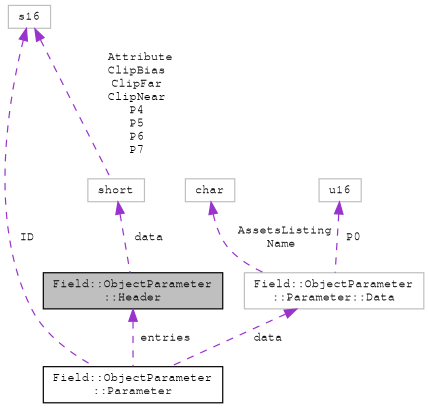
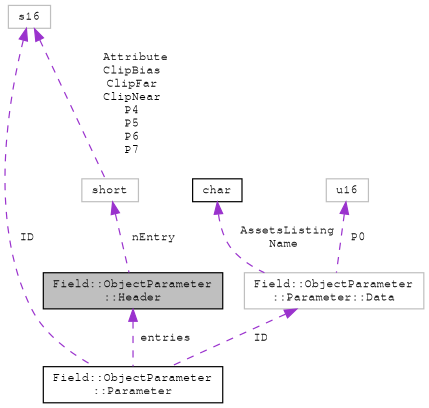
(210, 190) -> (217, 190)
(146, 237) -> (150, 237)
(265, 338) -> (258, 338)
